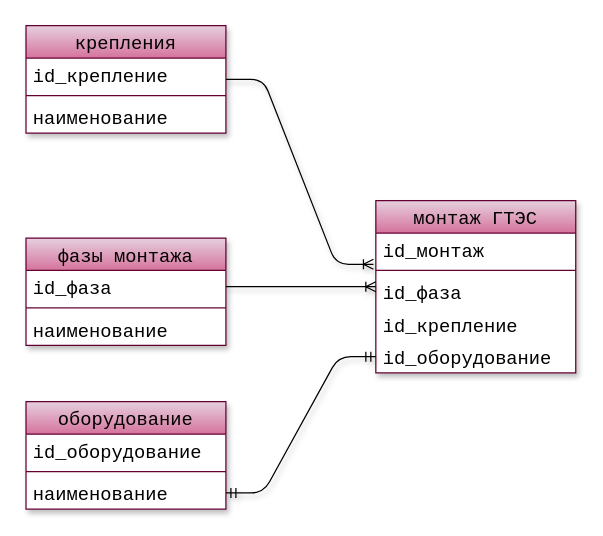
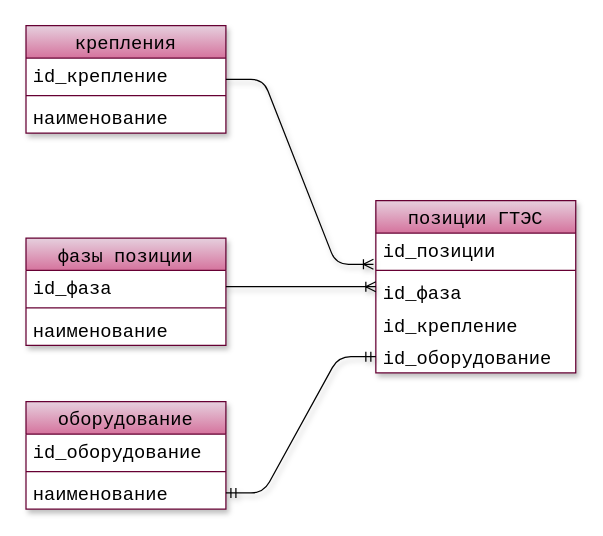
(475, 218) -> (475, 218)
(427, 251) -> (433, 251)
(125, 256) -> (125, 256)
